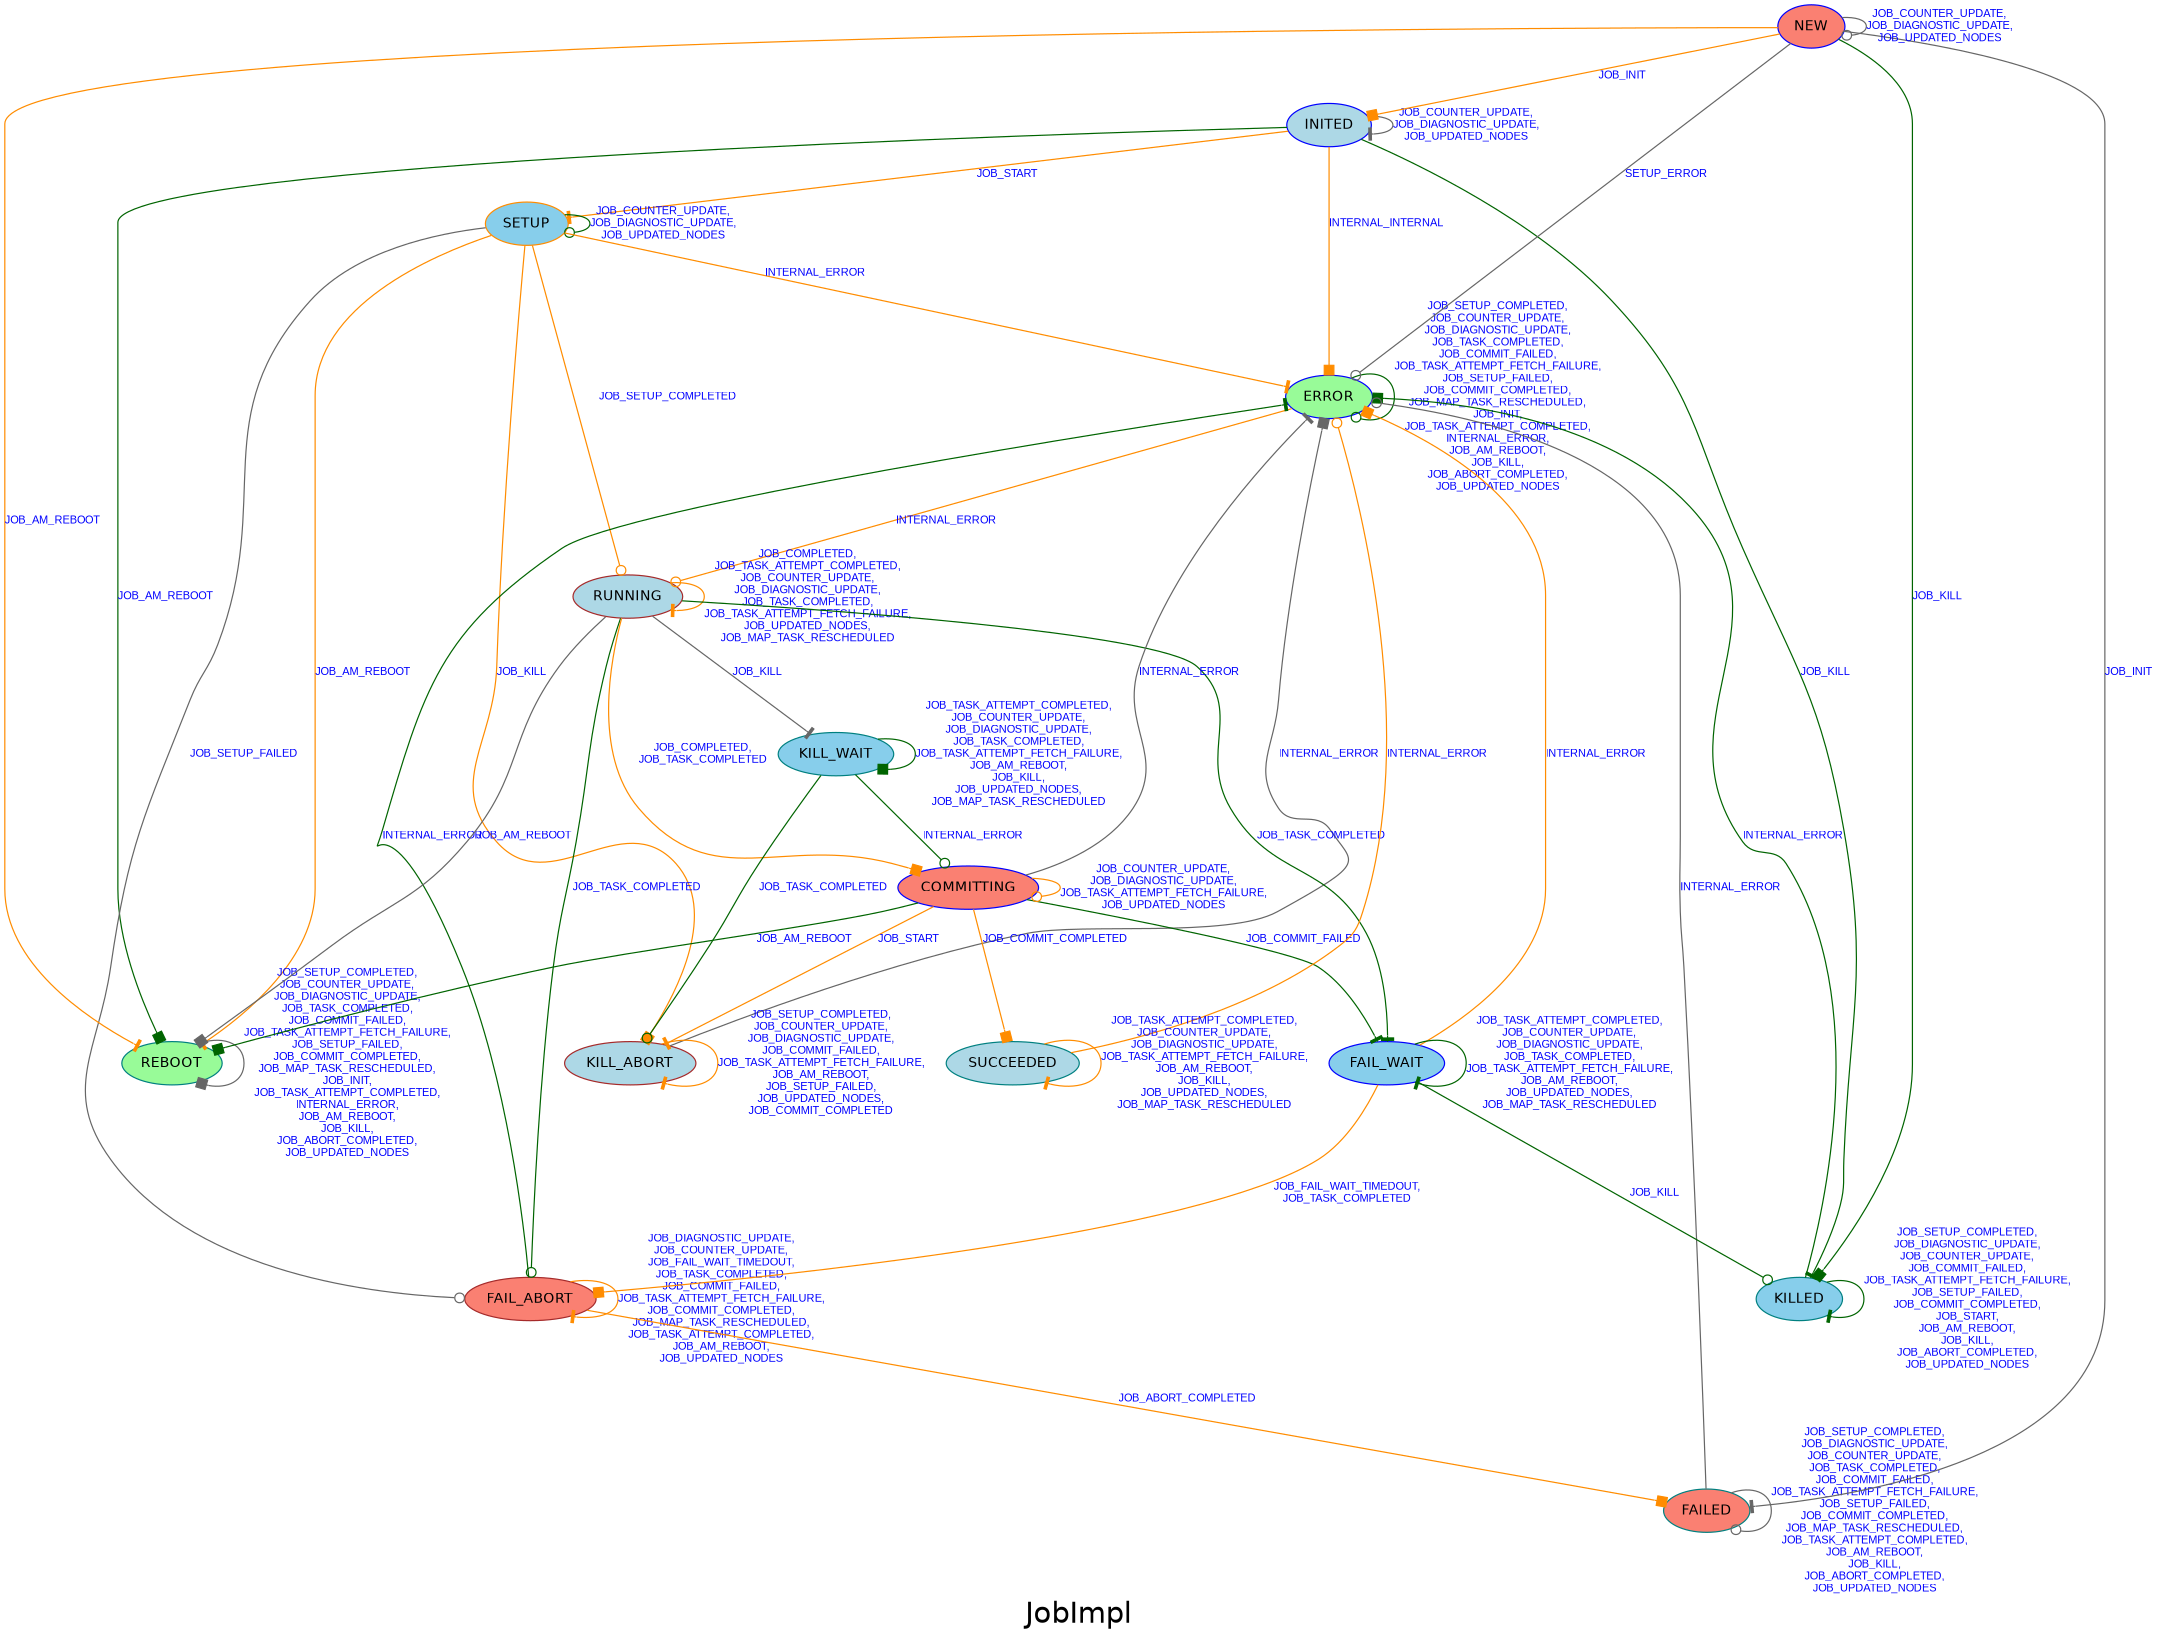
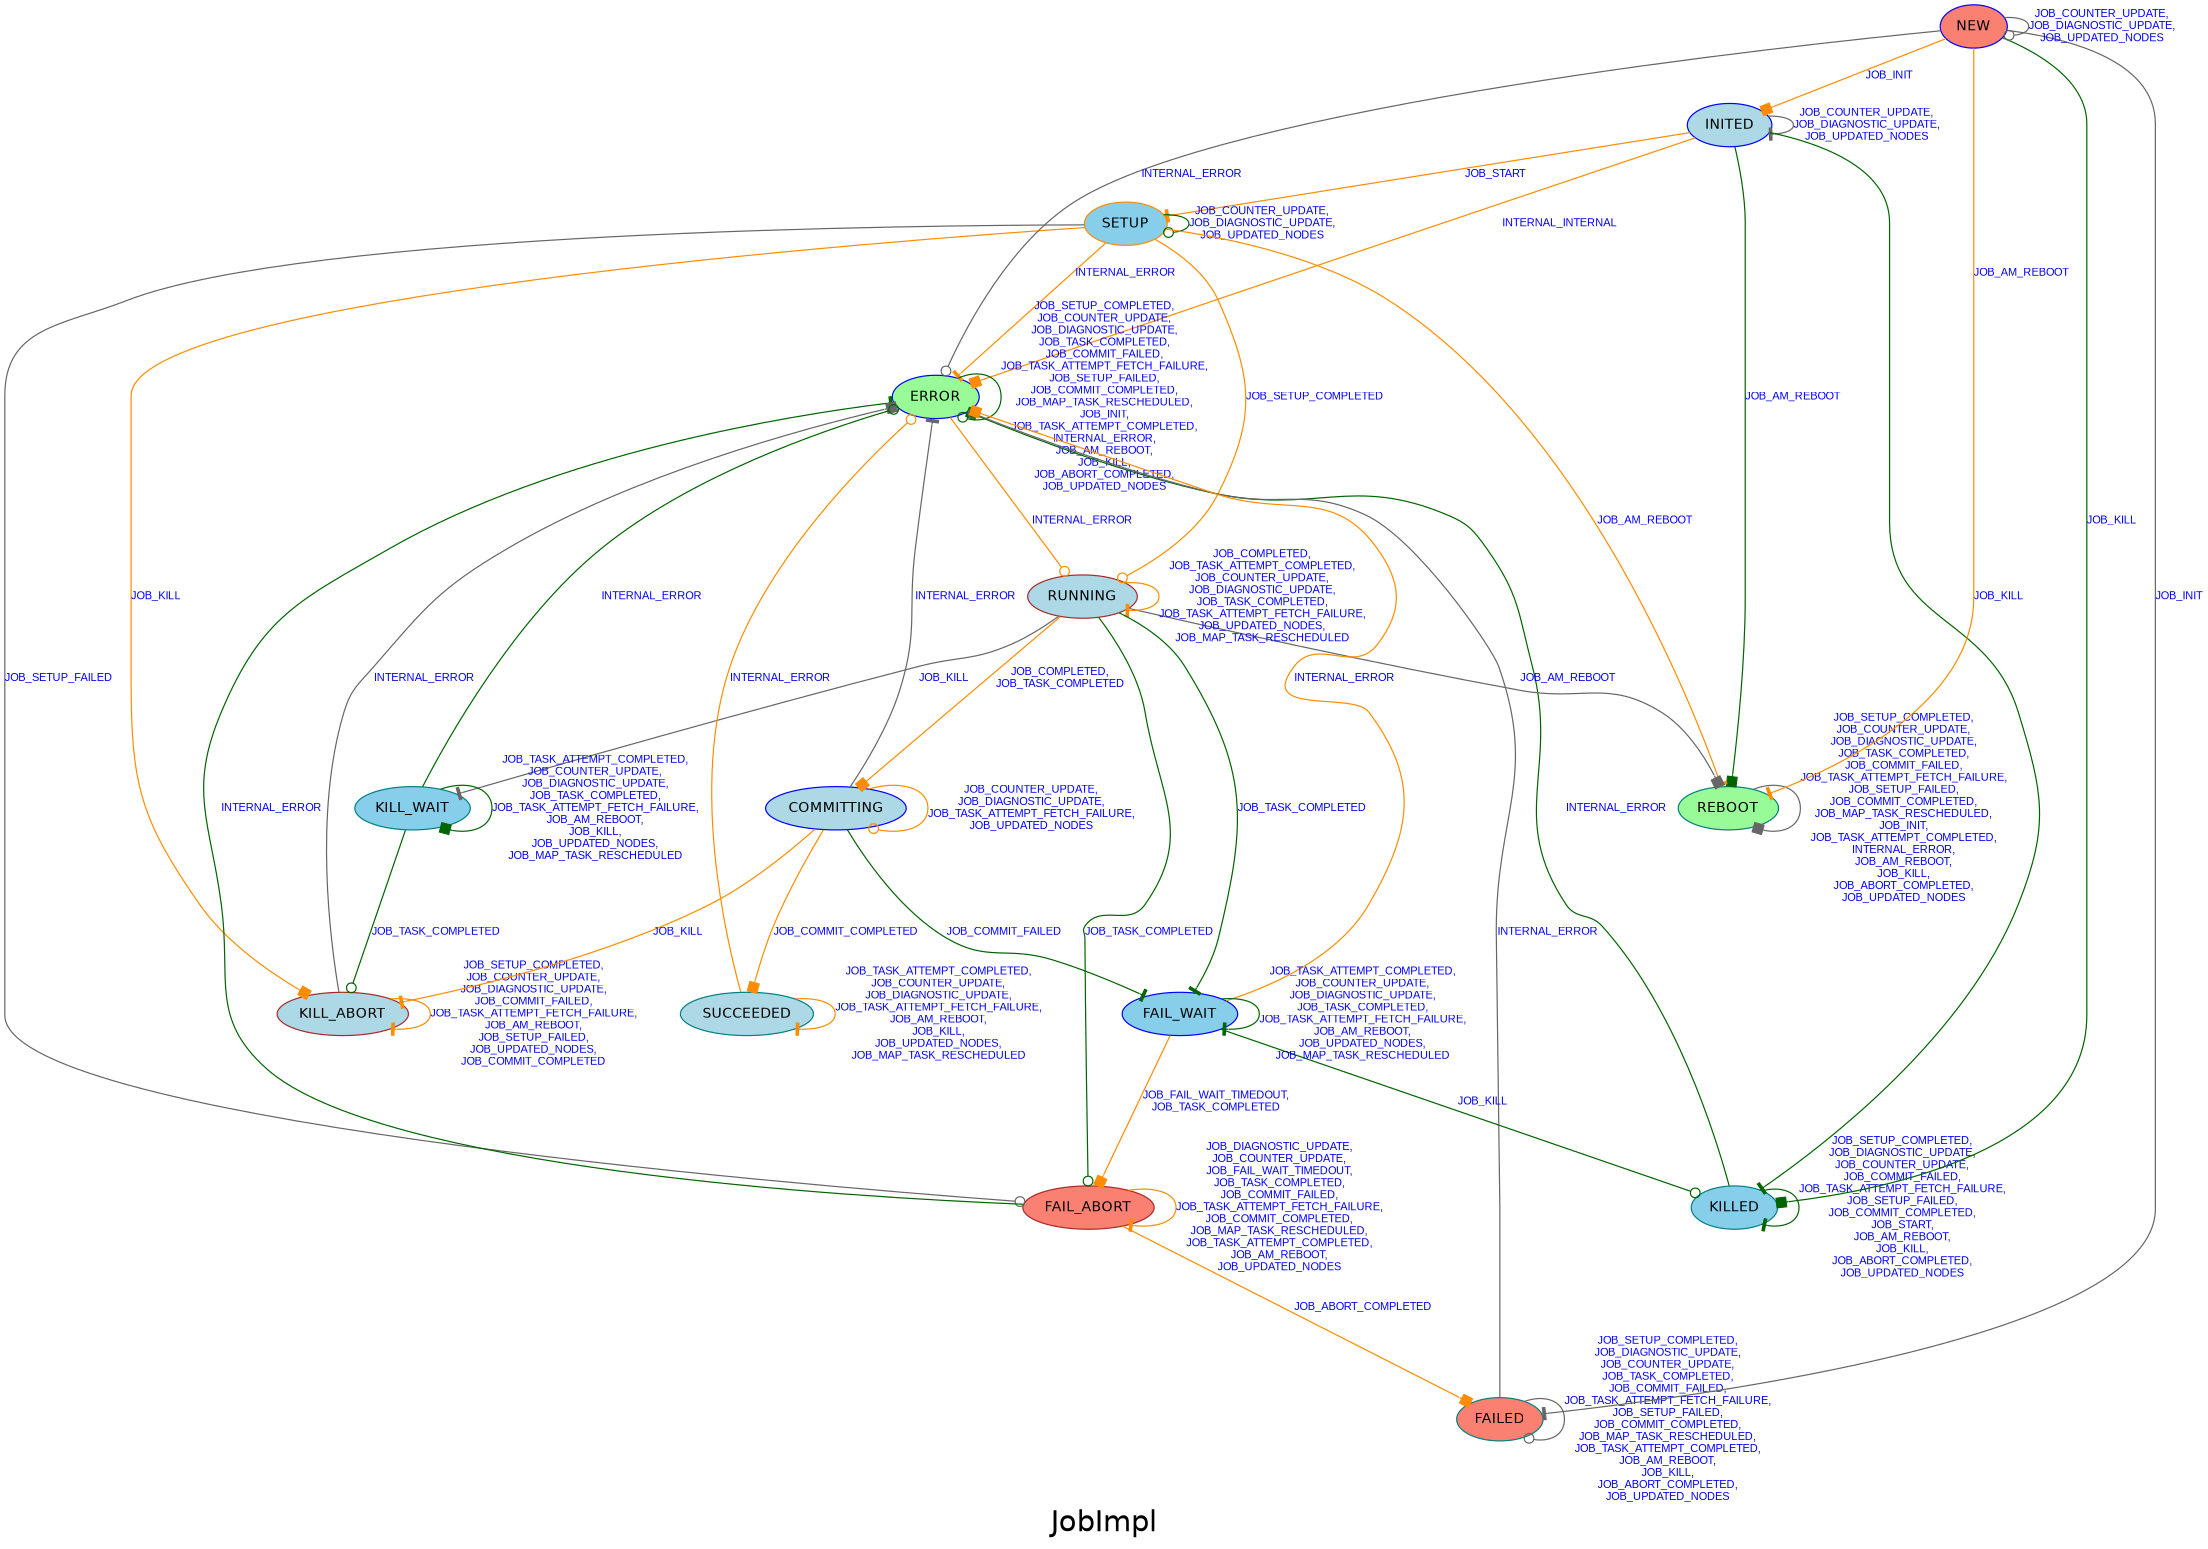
(1666, 174) -> (1192, 174)
(898, 817) -> (610, 542)
(968, 888) -> (836, 808)
(909, 939) -> (678, 932)
(569, 964) -> none
